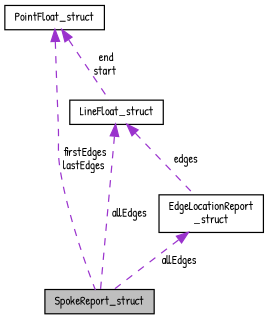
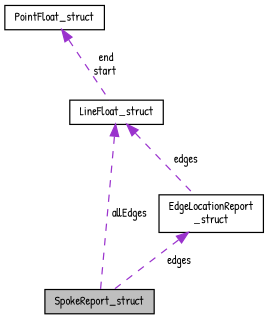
(60, 168) -> none
(178, 261) -> (178, 261)
